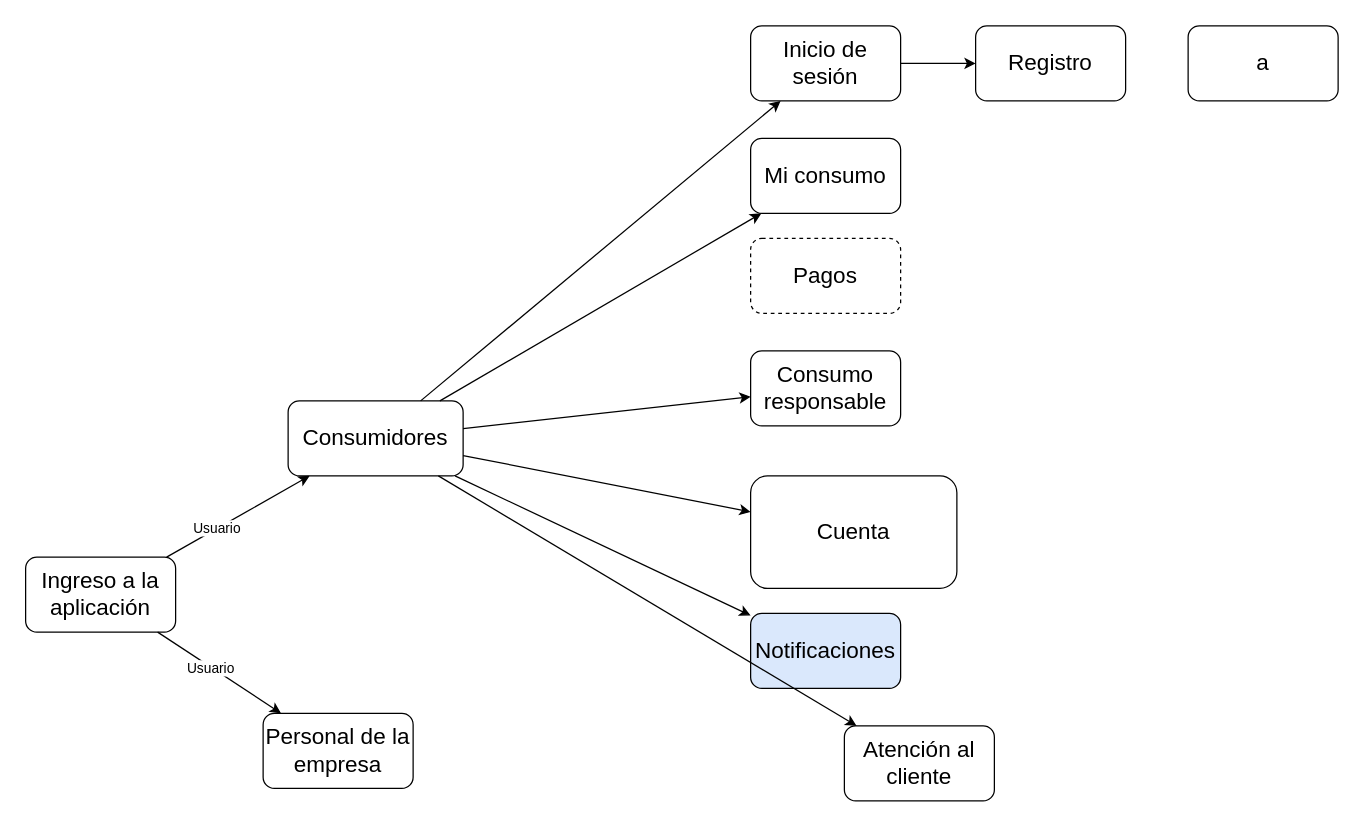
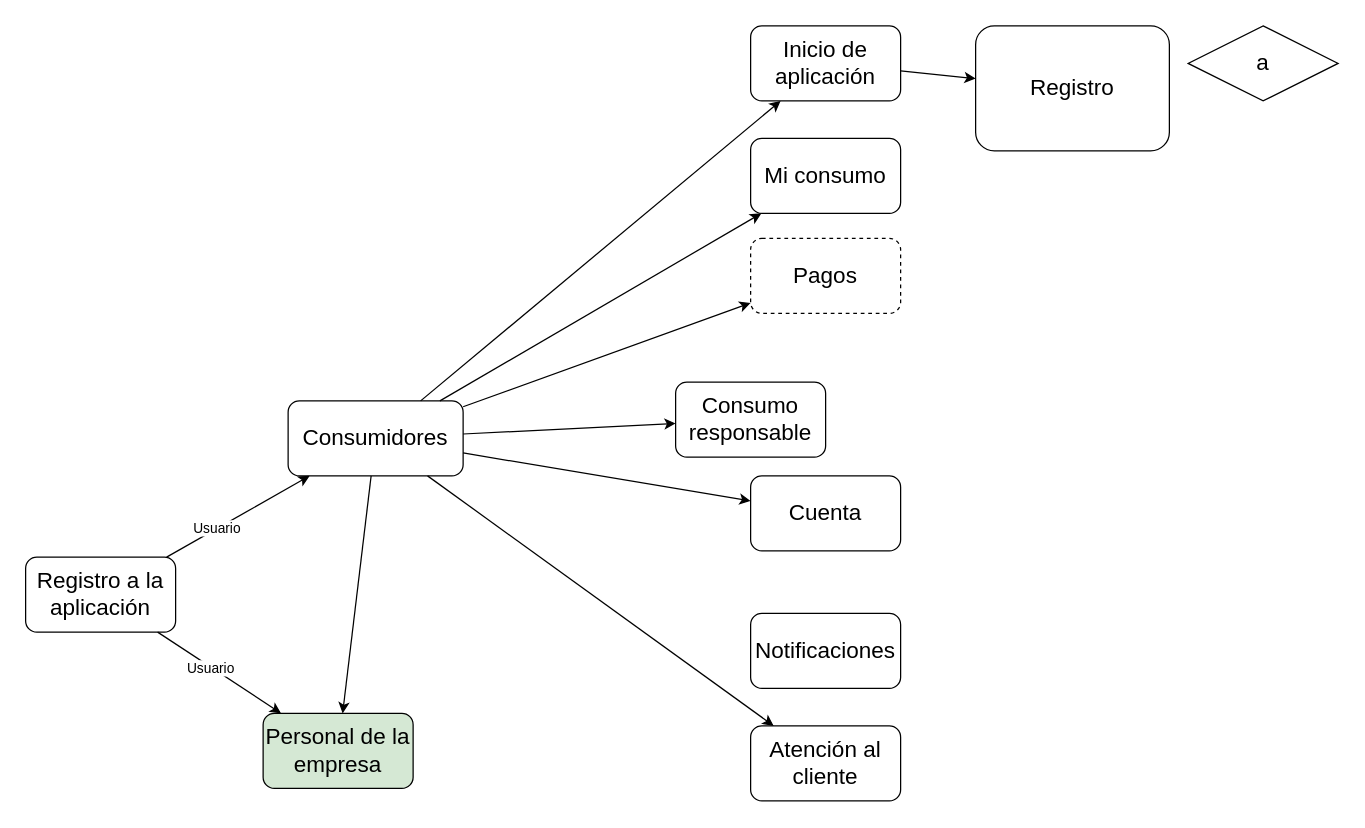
(826, 63) -> (826, 63)
(1051, 63) -> (1073, 88)
(1263, 63) -> (1263, 63)
none -> (603, 356)
(826, 388) -> (751, 419)
(854, 532) -> (826, 513)
(599, 544) -> (357, 590)
(101, 594) -> (101, 594)
(826, 651) -> (826, 651)
(338, 751) -> (338, 751)
(919, 763) -> (826, 763)
